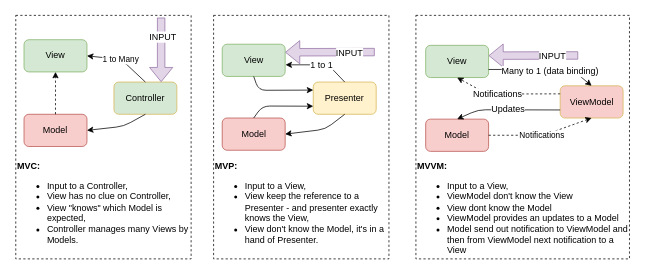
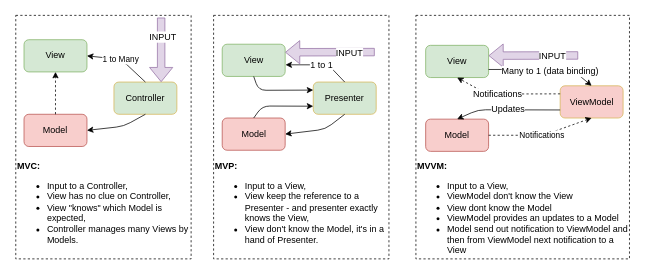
(345, 98) -> (345, 98)
